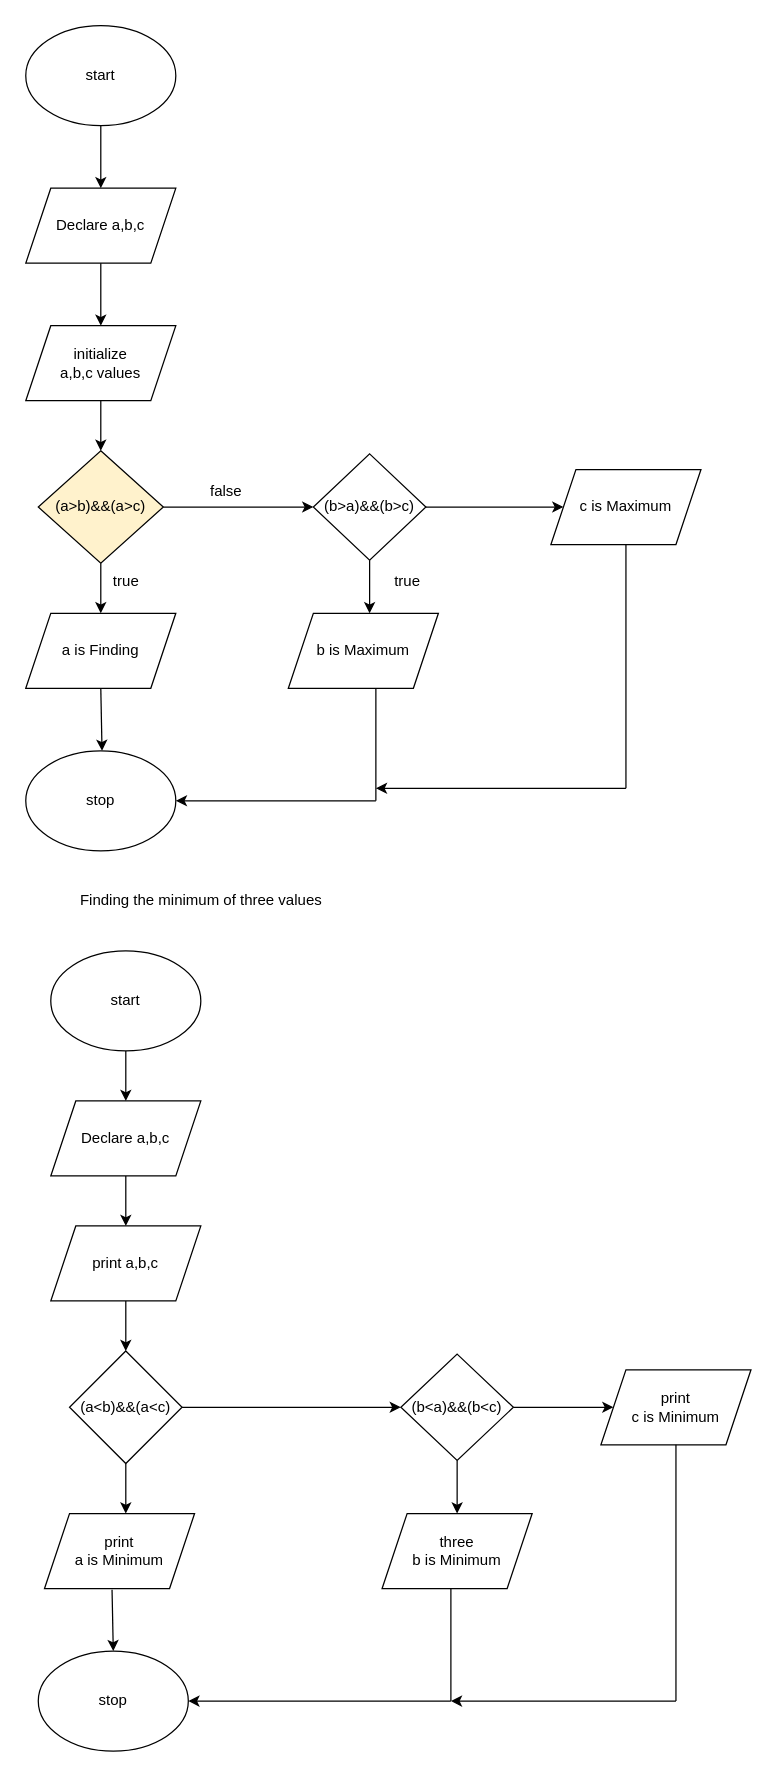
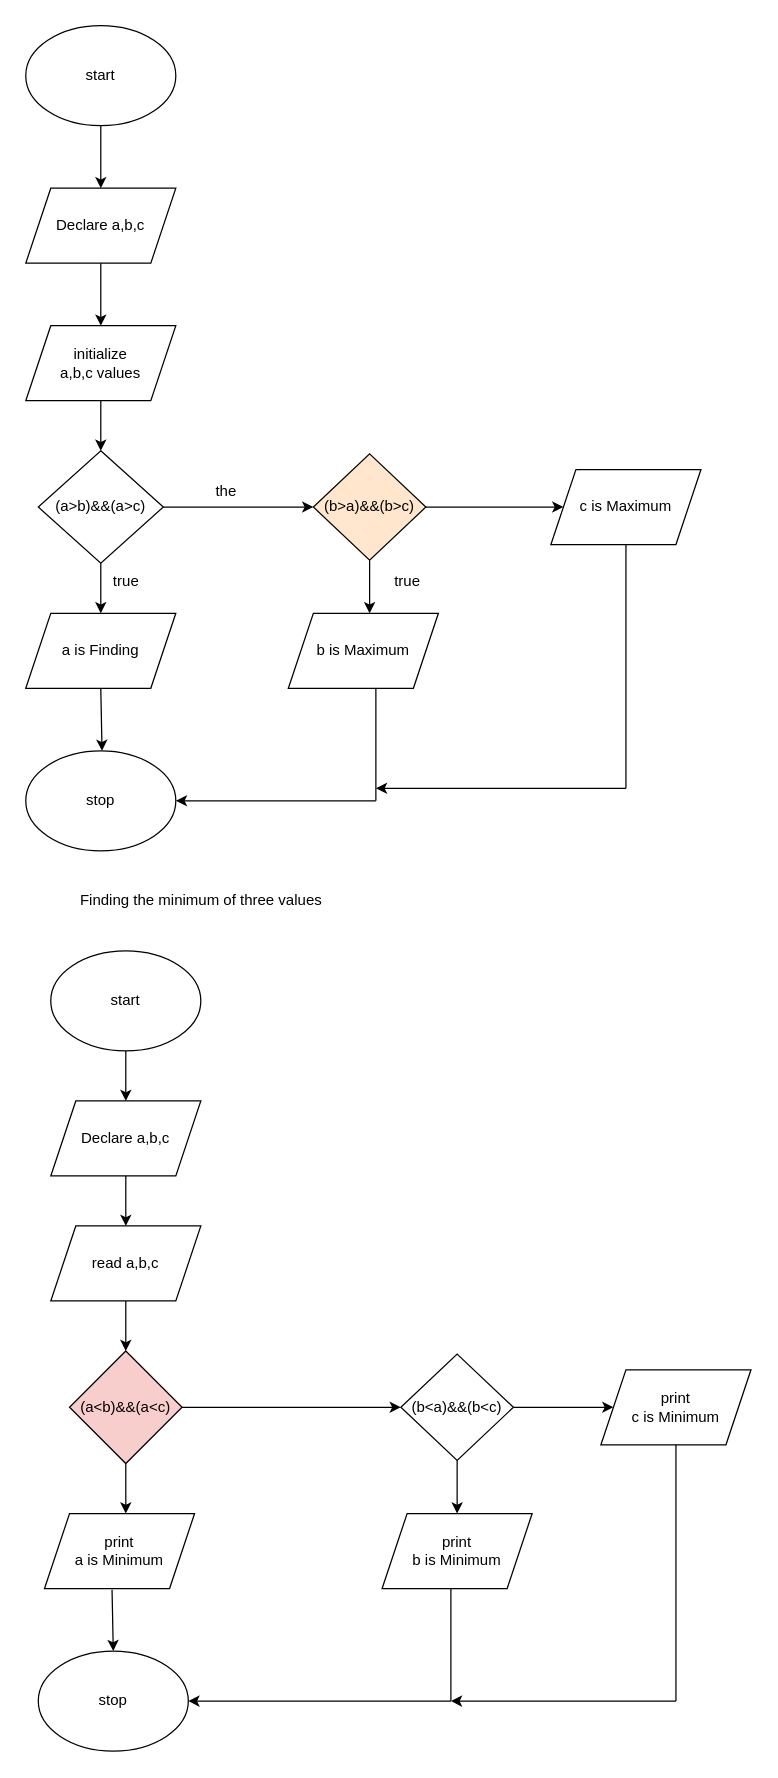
(226, 492) -> (226, 492)
(101, 507) -> (101, 507)
(369, 507) -> (369, 507)
(126, 1263) -> (126, 1263)
(126, 1407) -> (126, 1407)
(457, 1551) -> (457, 1551)
